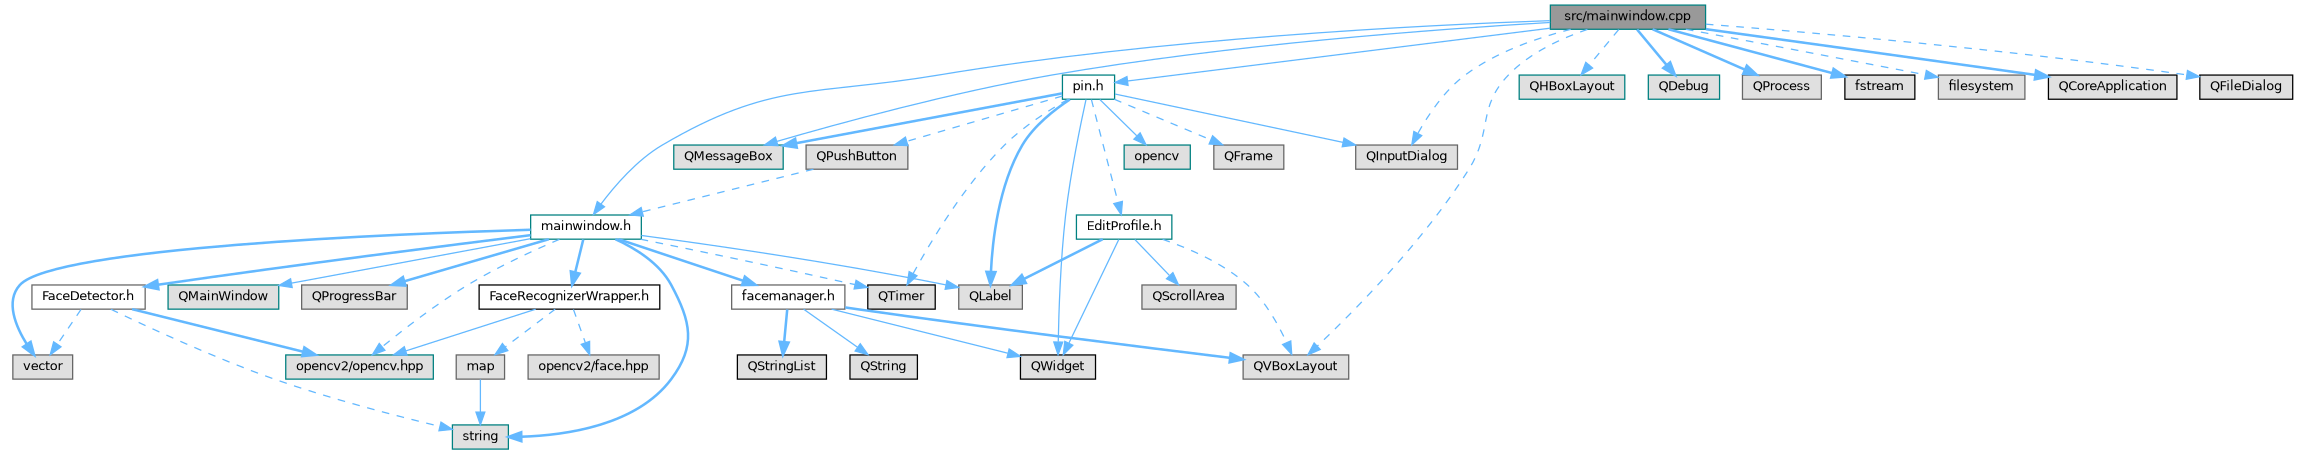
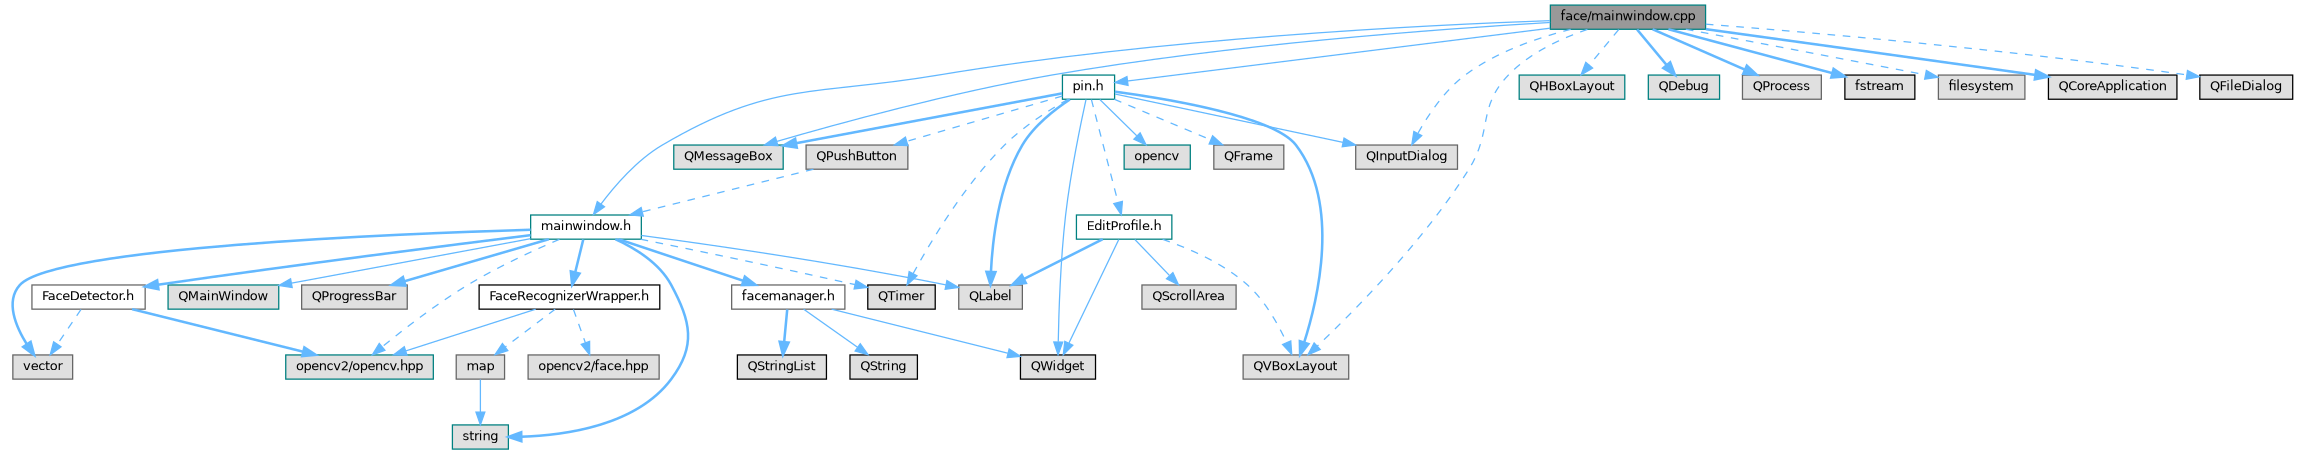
(1628, 17) -> (1628, 17)
(1038, 334) -> (1299, 151)
(272, 378) -> none
